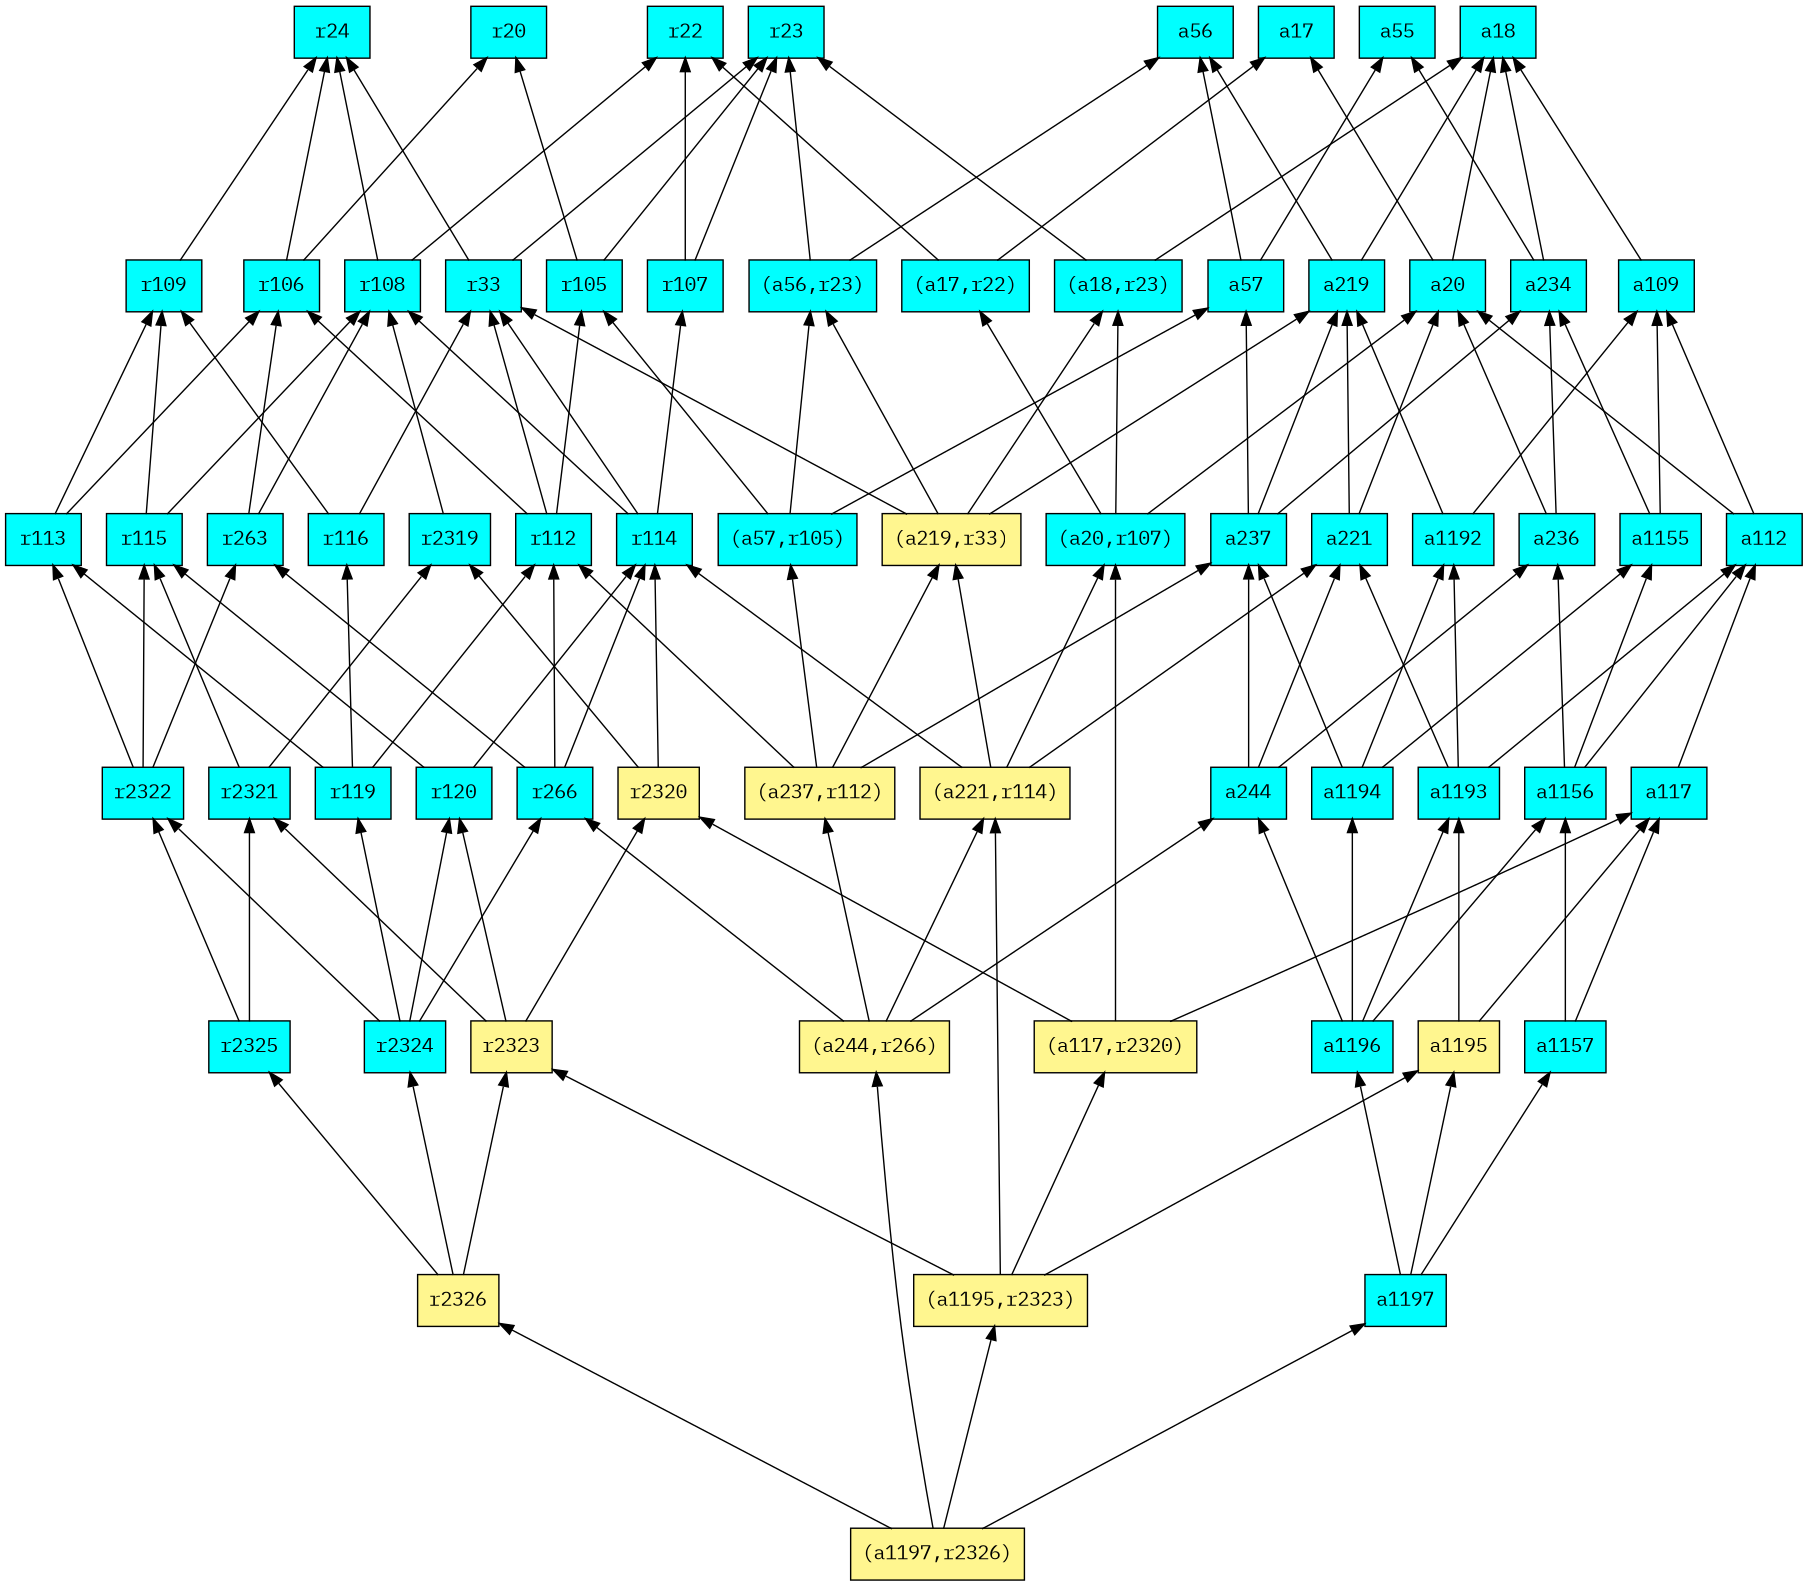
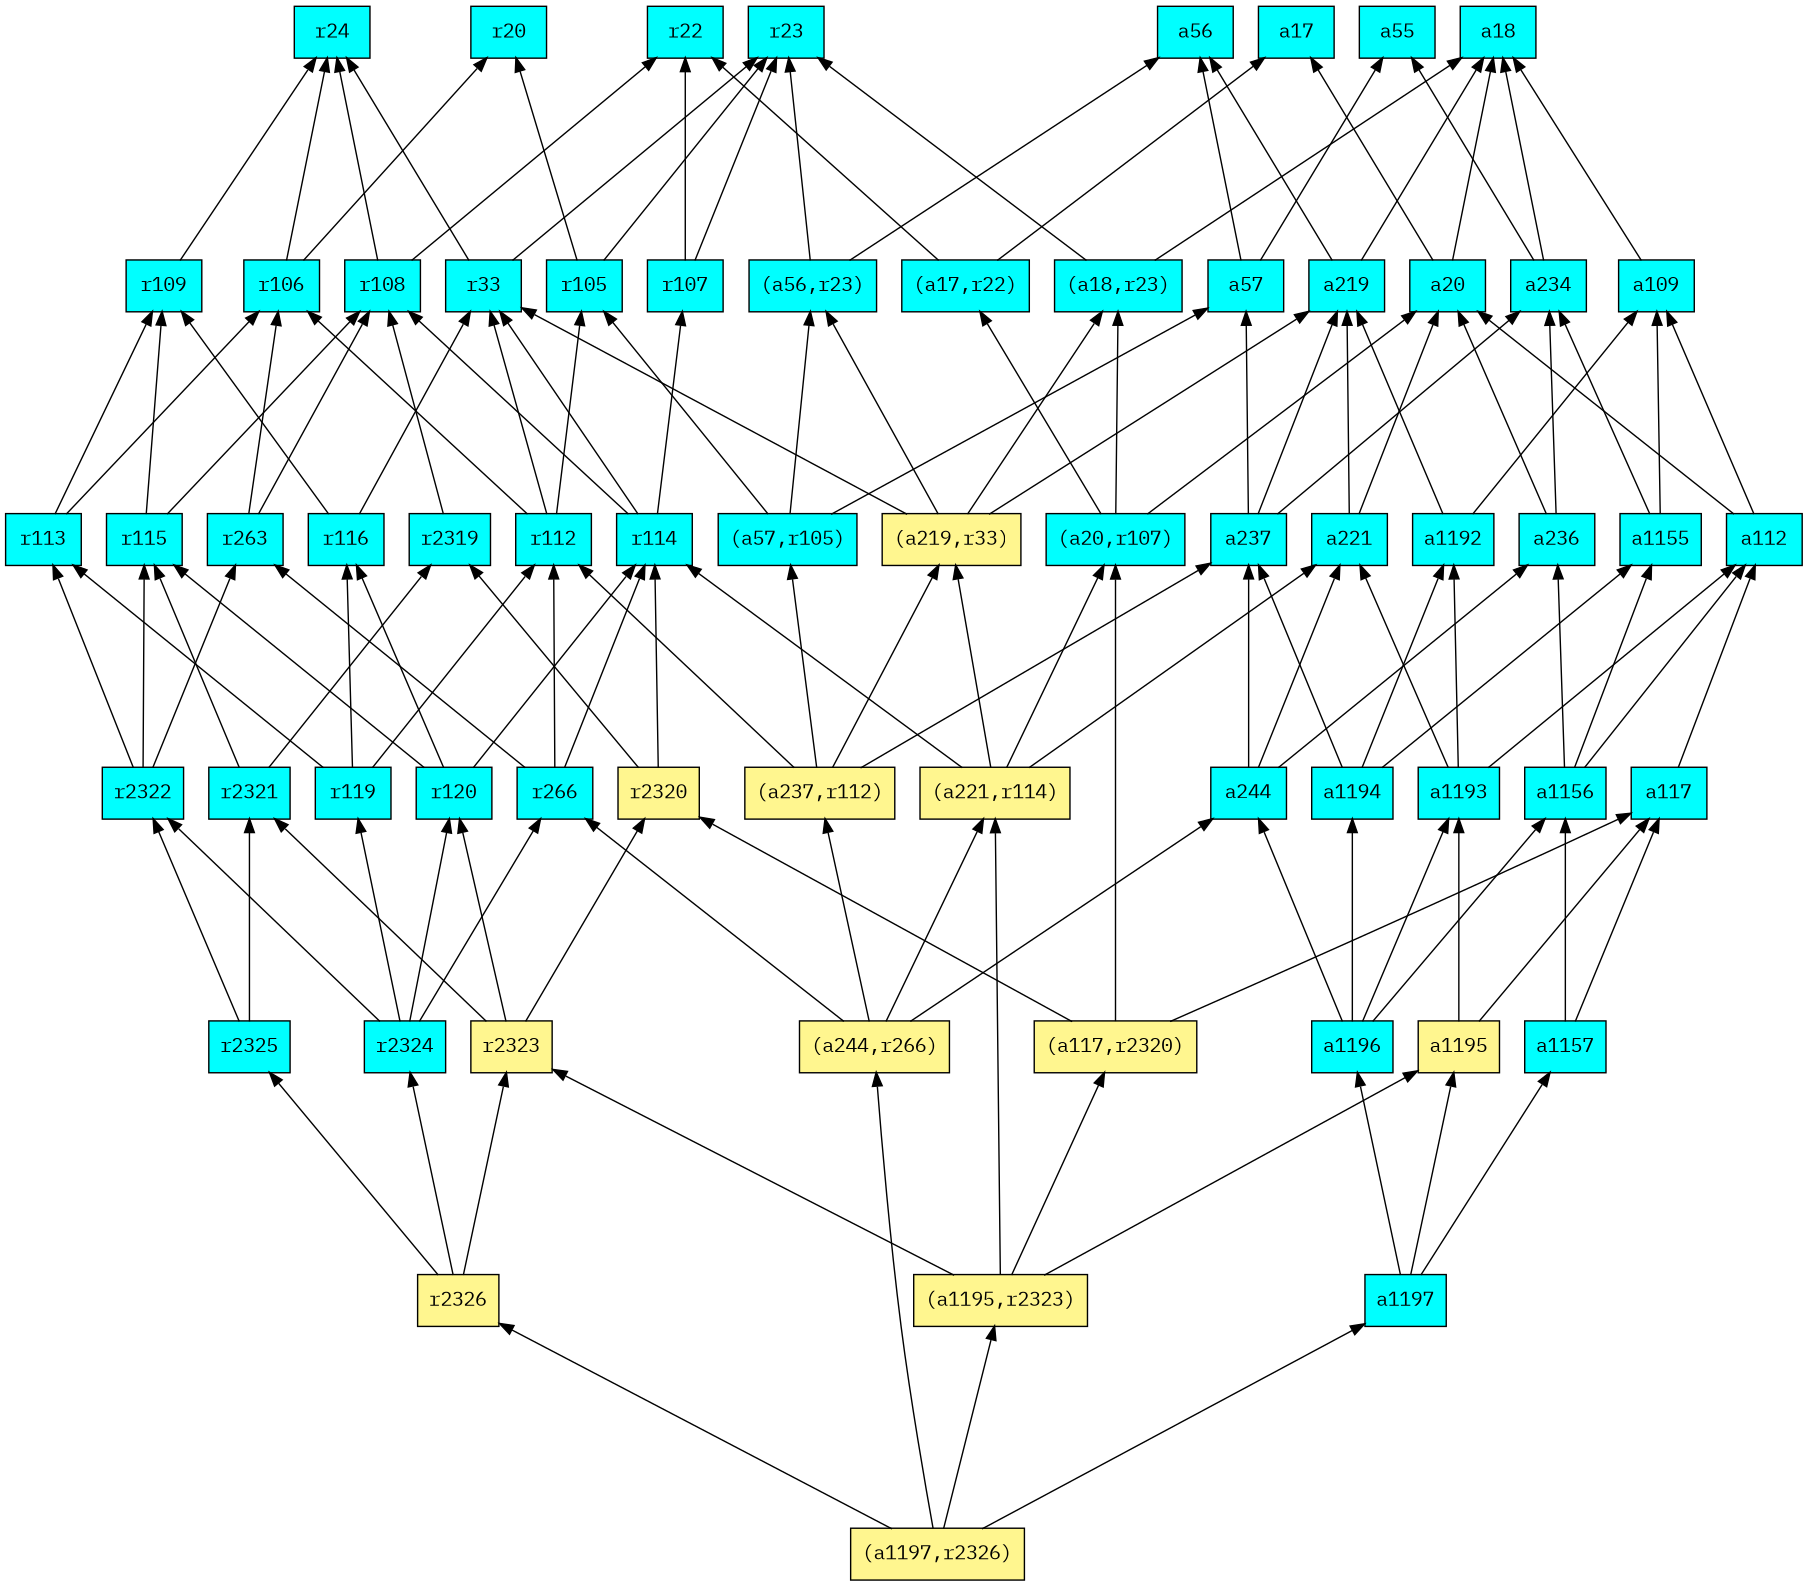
none -> (409, 687)
